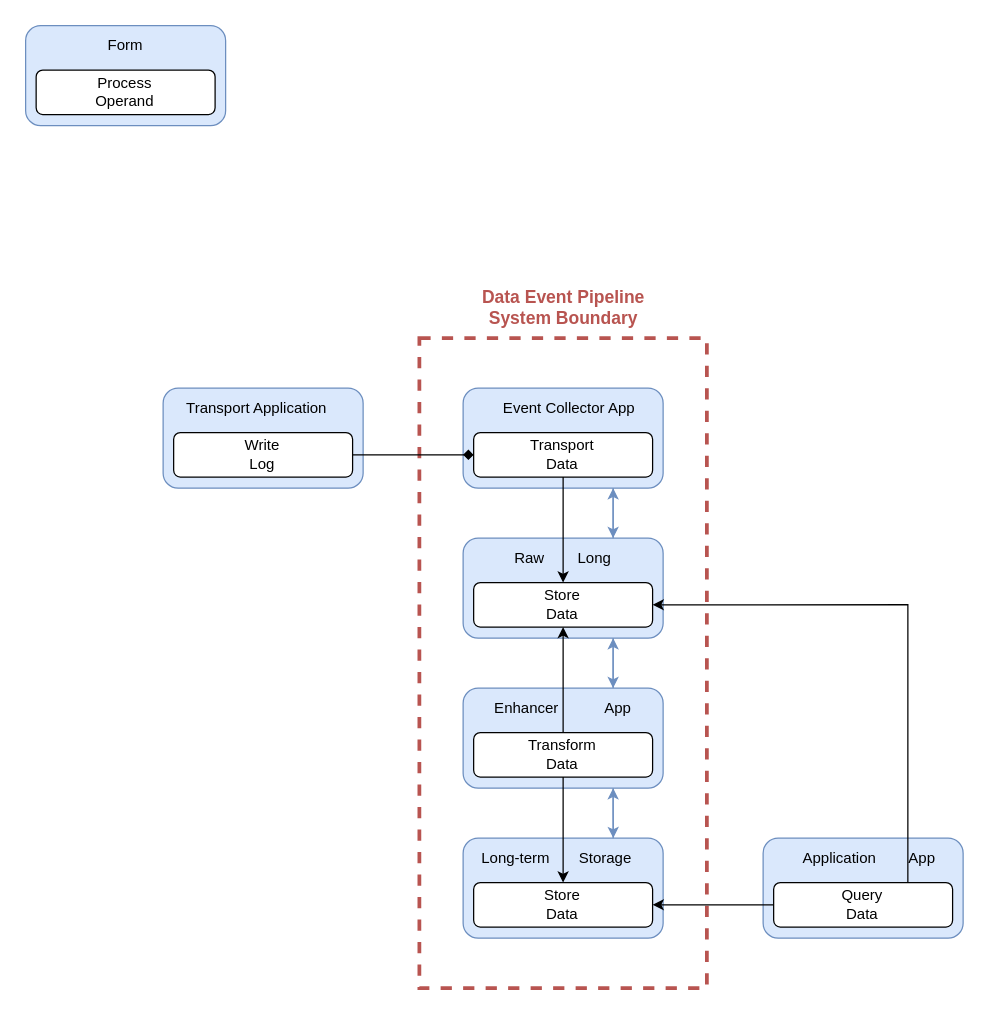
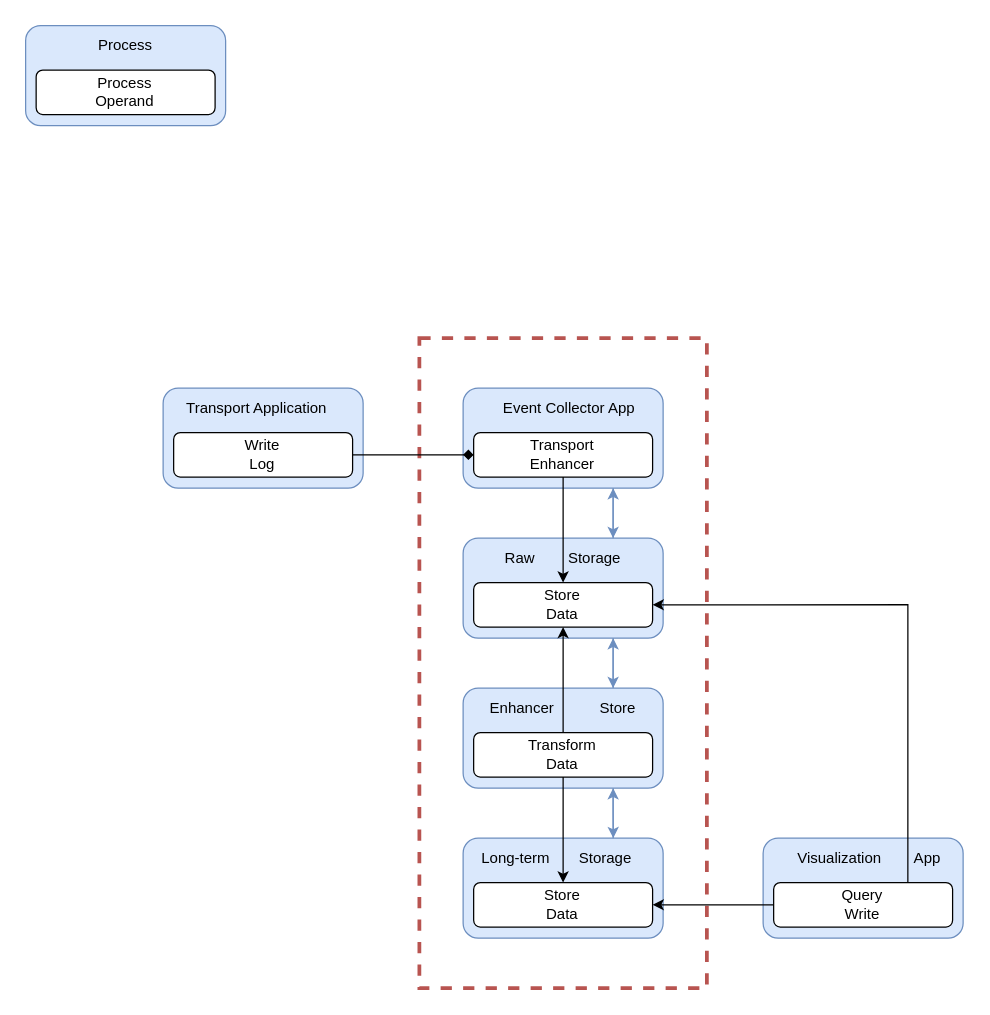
(126, 46) -> (126, 46)
(563, 307) -> none
(563, 454) -> (563, 454)
(563, 558) -> (563, 558)
(563, 708) -> (563, 708)
(869, 858) -> (869, 858)
(863, 904) -> (863, 904)
